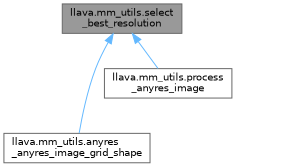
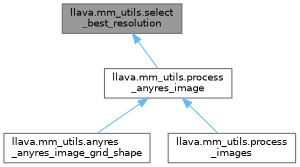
(90, 86) -> (118, 119)
none -> (232, 148)
